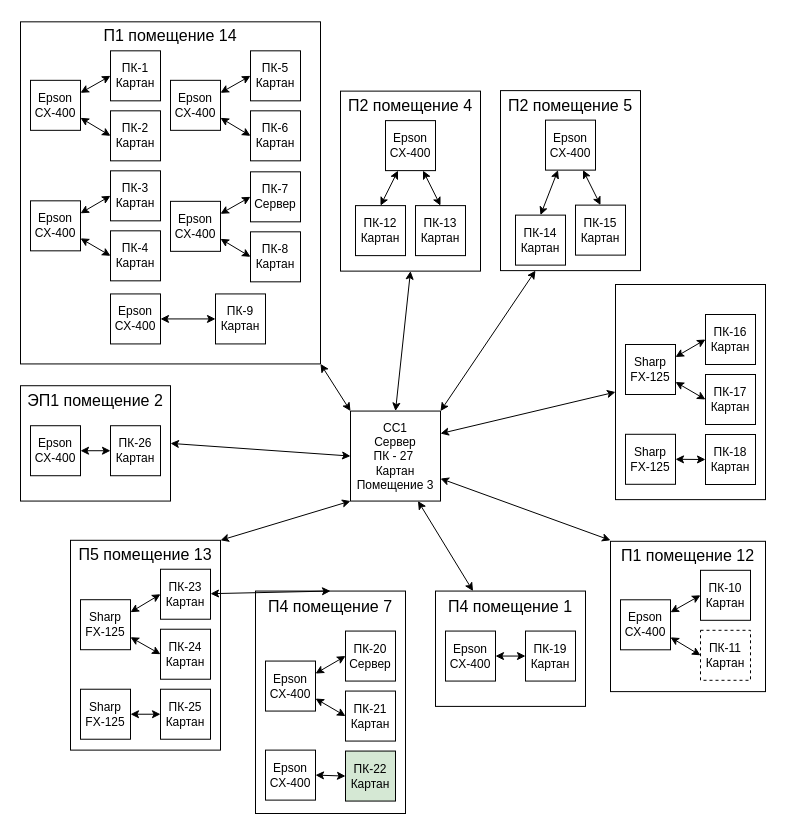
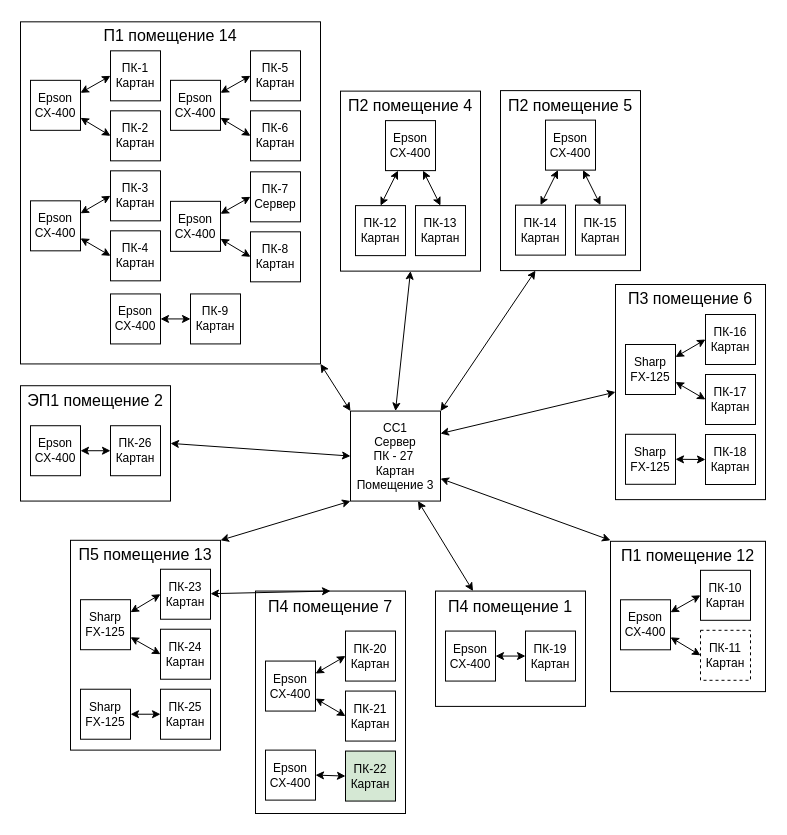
(541, 240) -> (541, 230)
none -> (691, 299)
(241, 319) -> (216, 319)
(371, 657) -> (371, 657)
